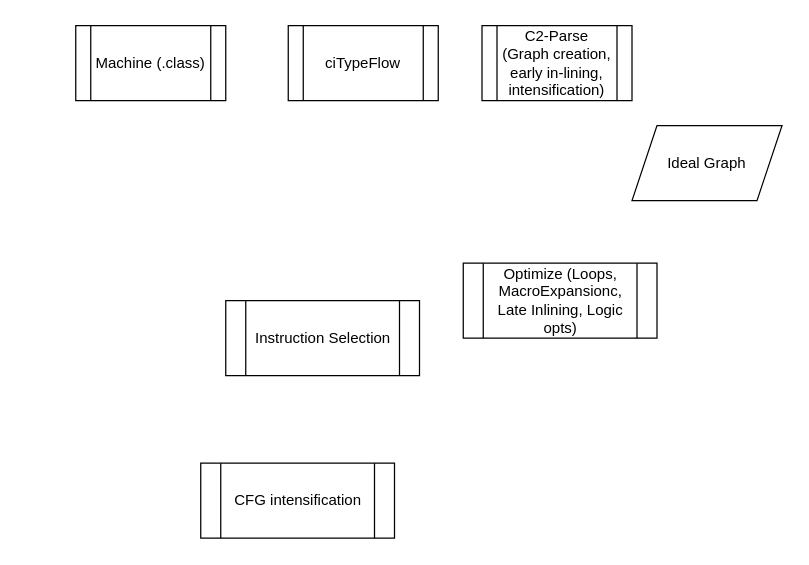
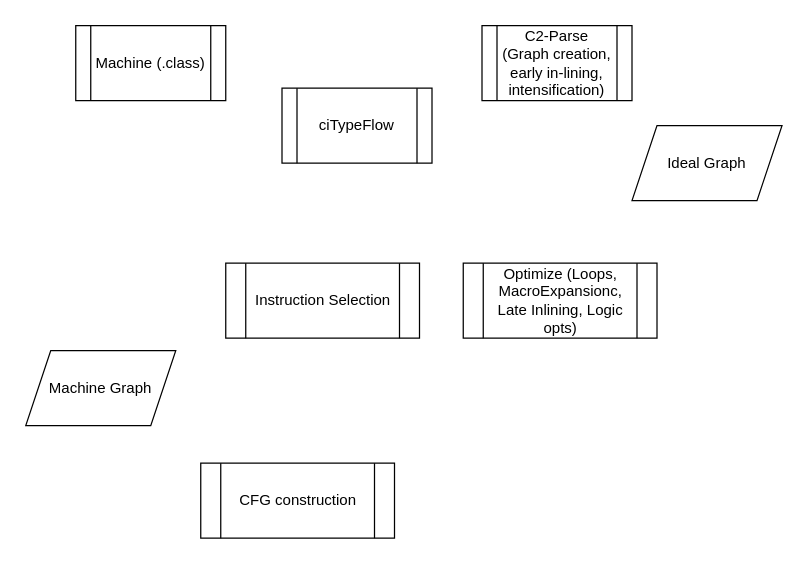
(363, 63) -> (357, 126)
(323, 338) -> (323, 301)
none -> (101, 388)
(298, 501) -> (298, 501)
